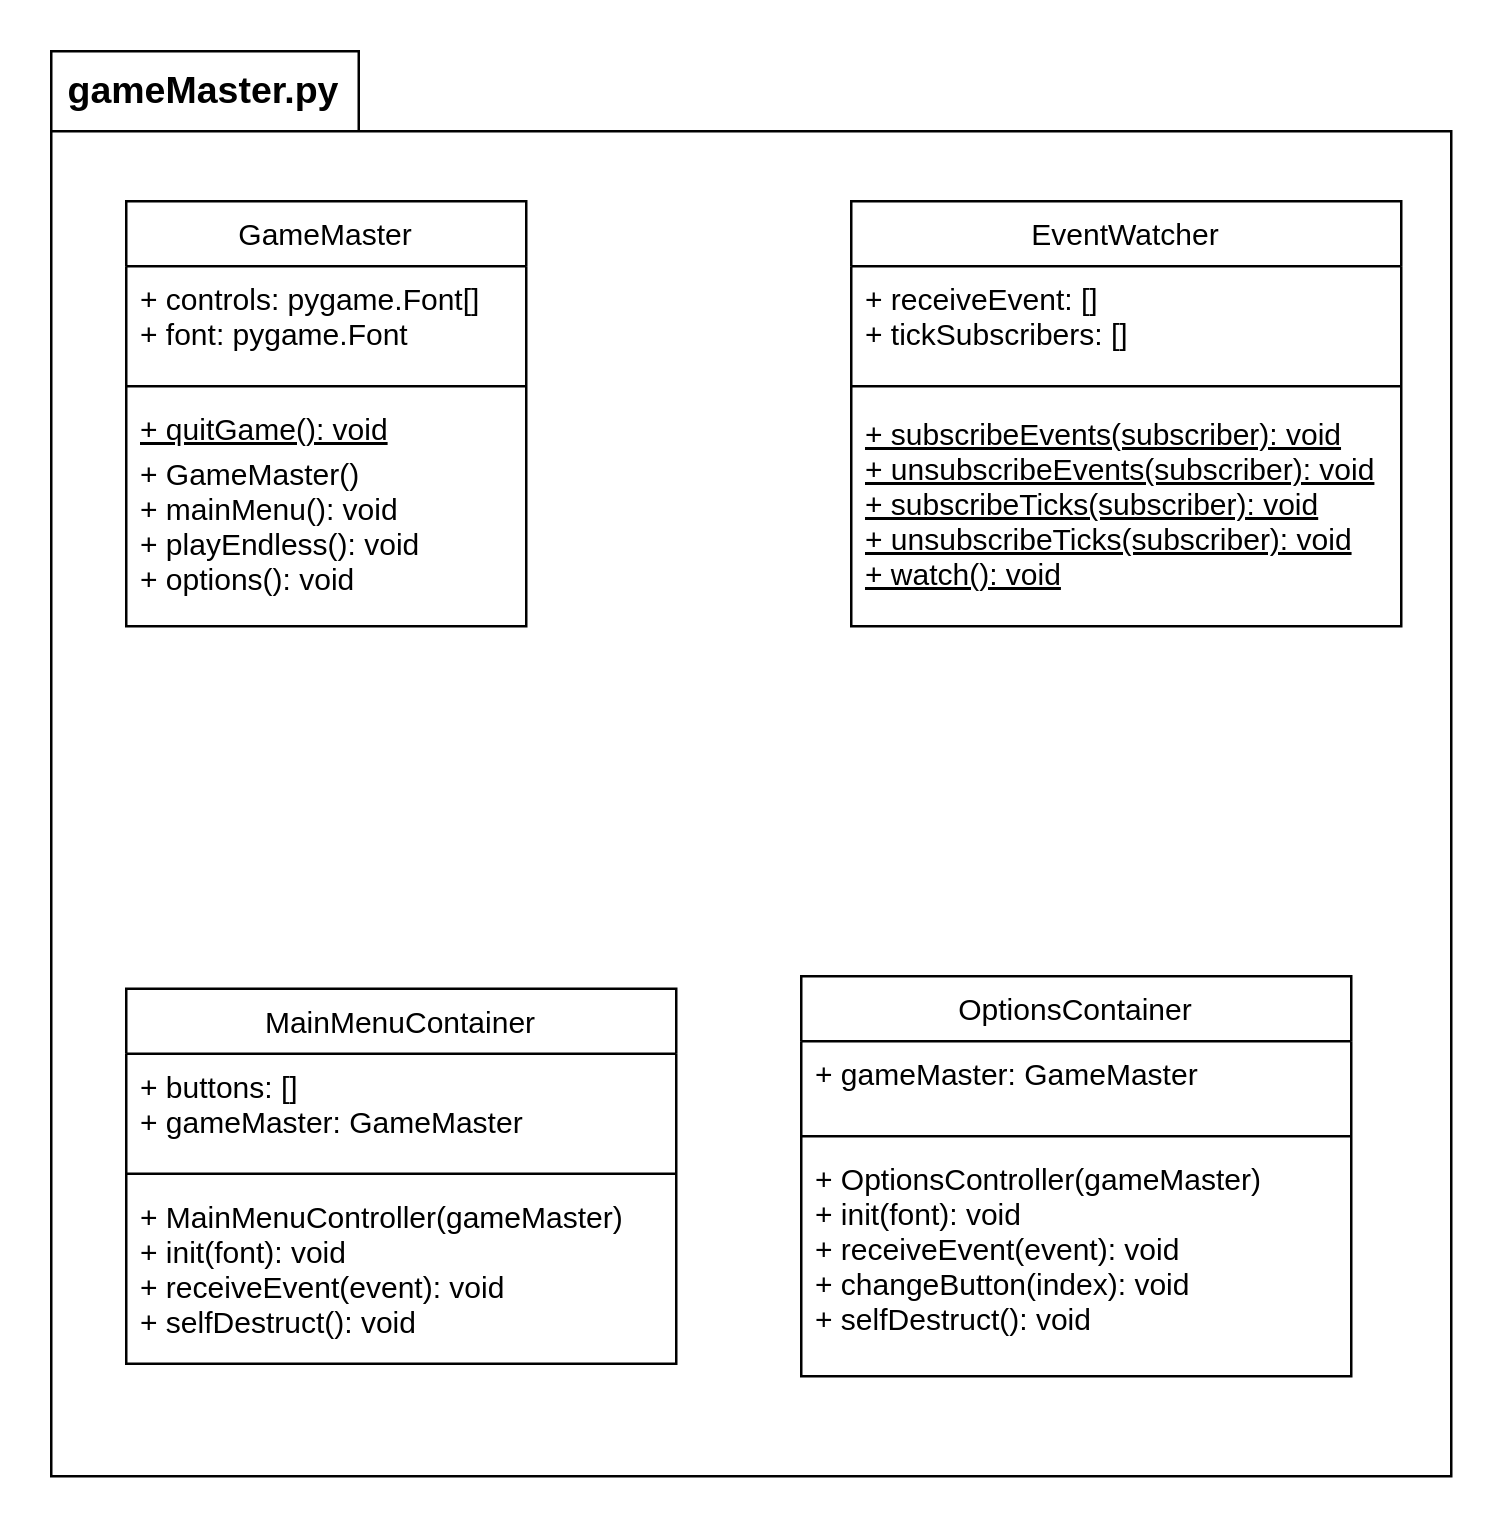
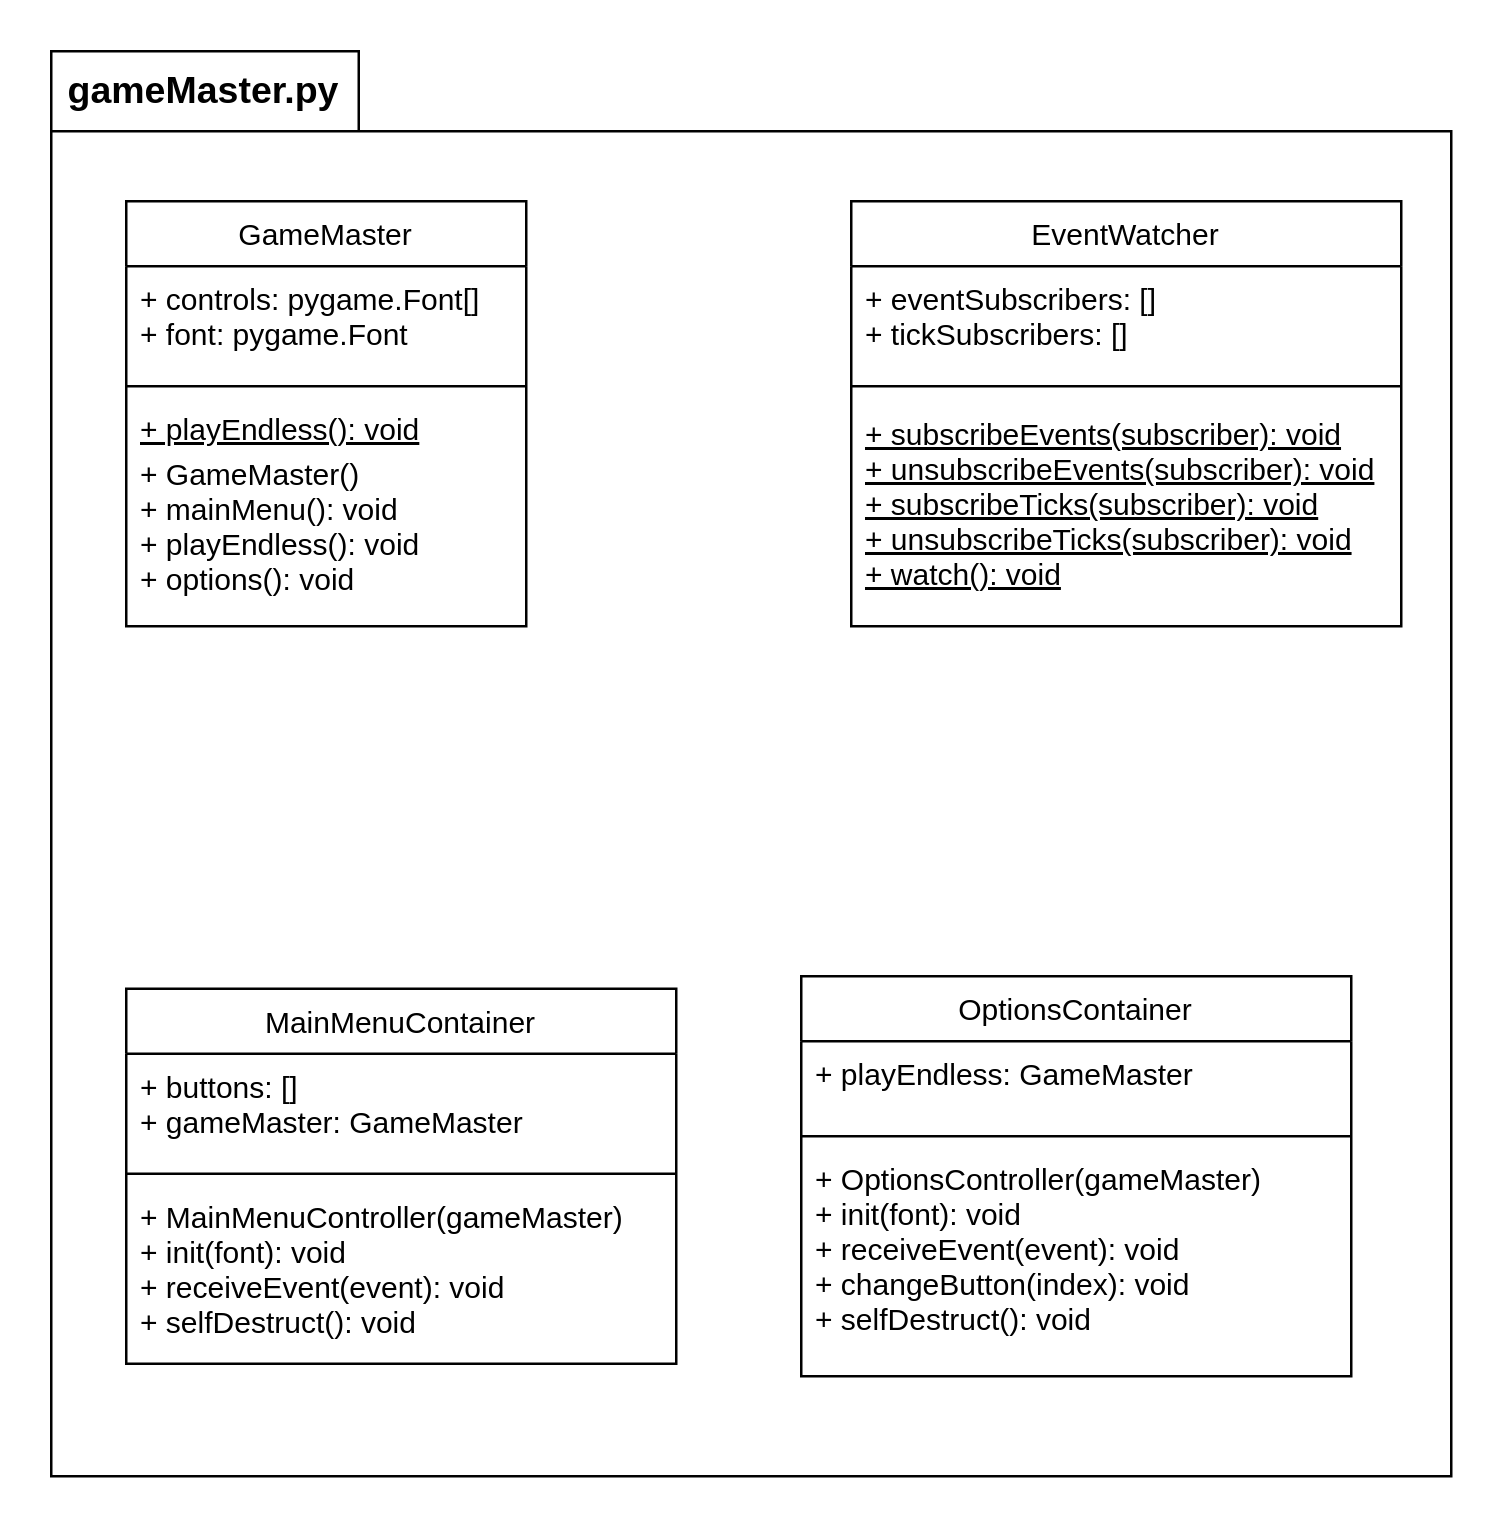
(1001, 300) -> (1034, 300)
(272, 430) -> (293, 430)
(1005, 1075) -> (1006, 1075)
